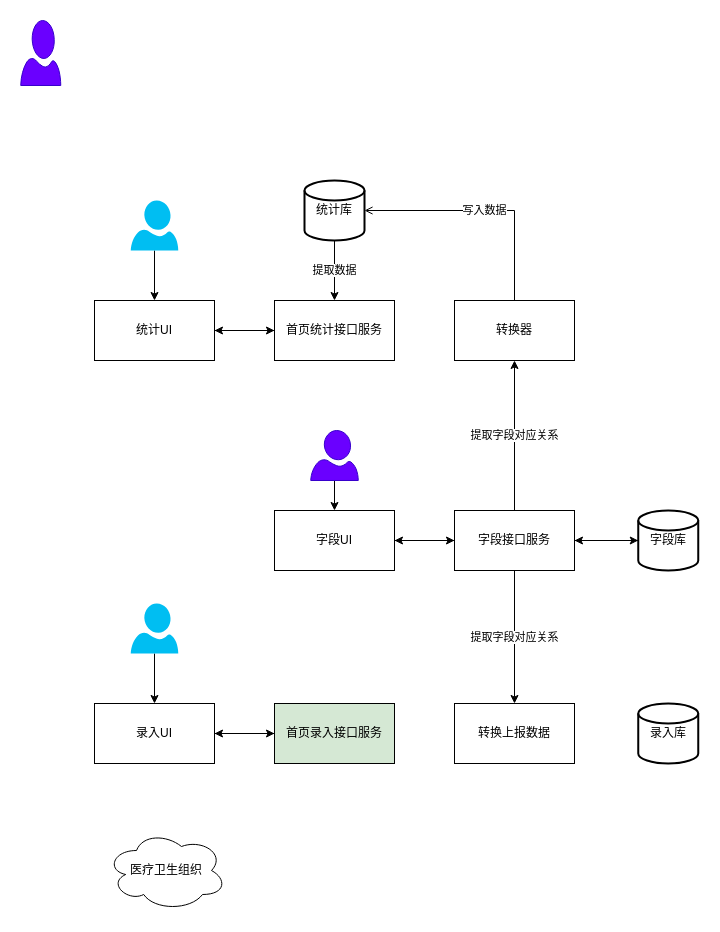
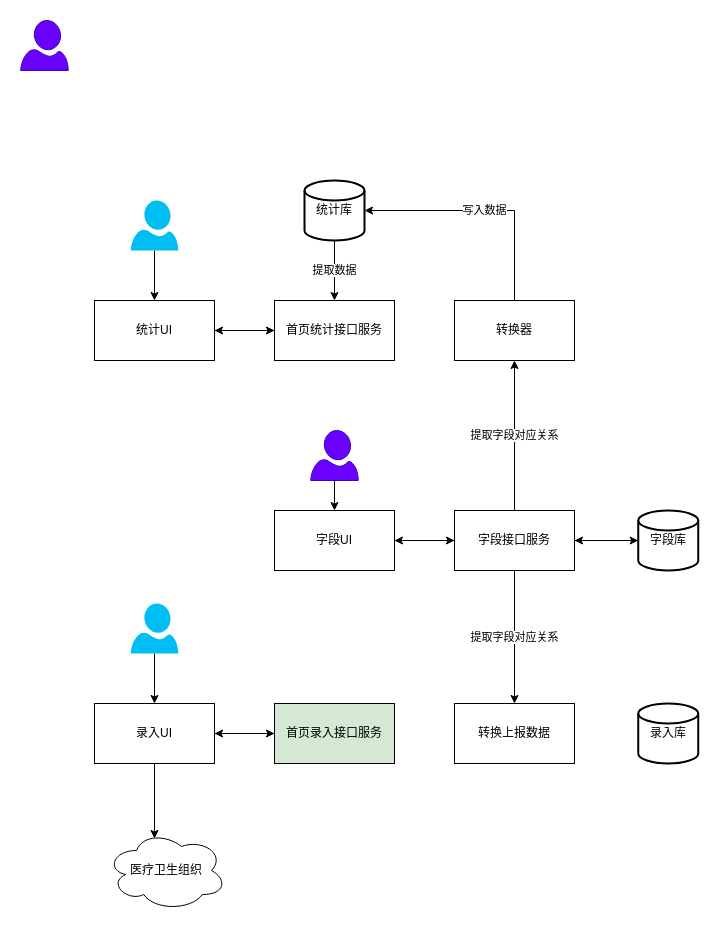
(41, 53) -> (45, 46)
(370, 211) -> (372, 211)
none -> (155, 798)
